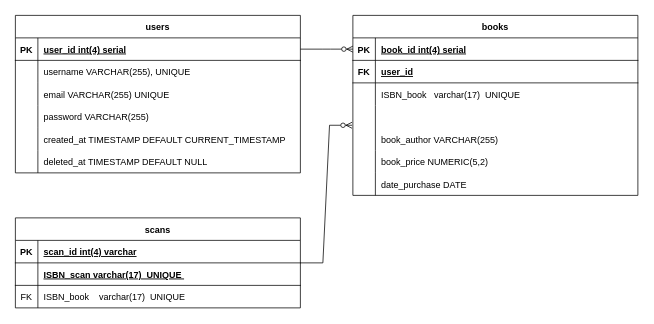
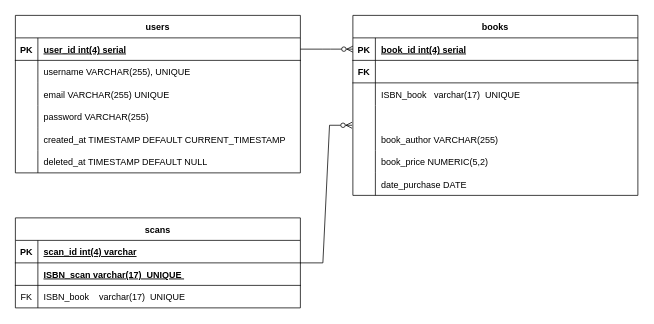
(507, 72) -> none
